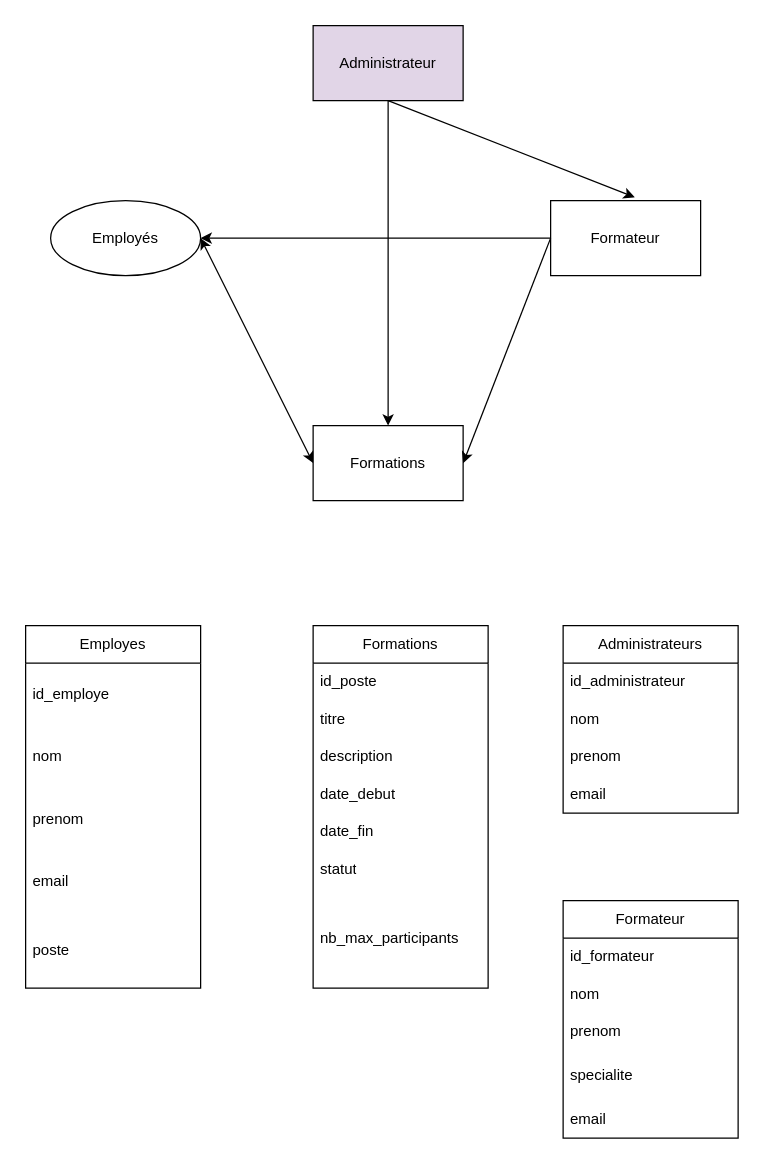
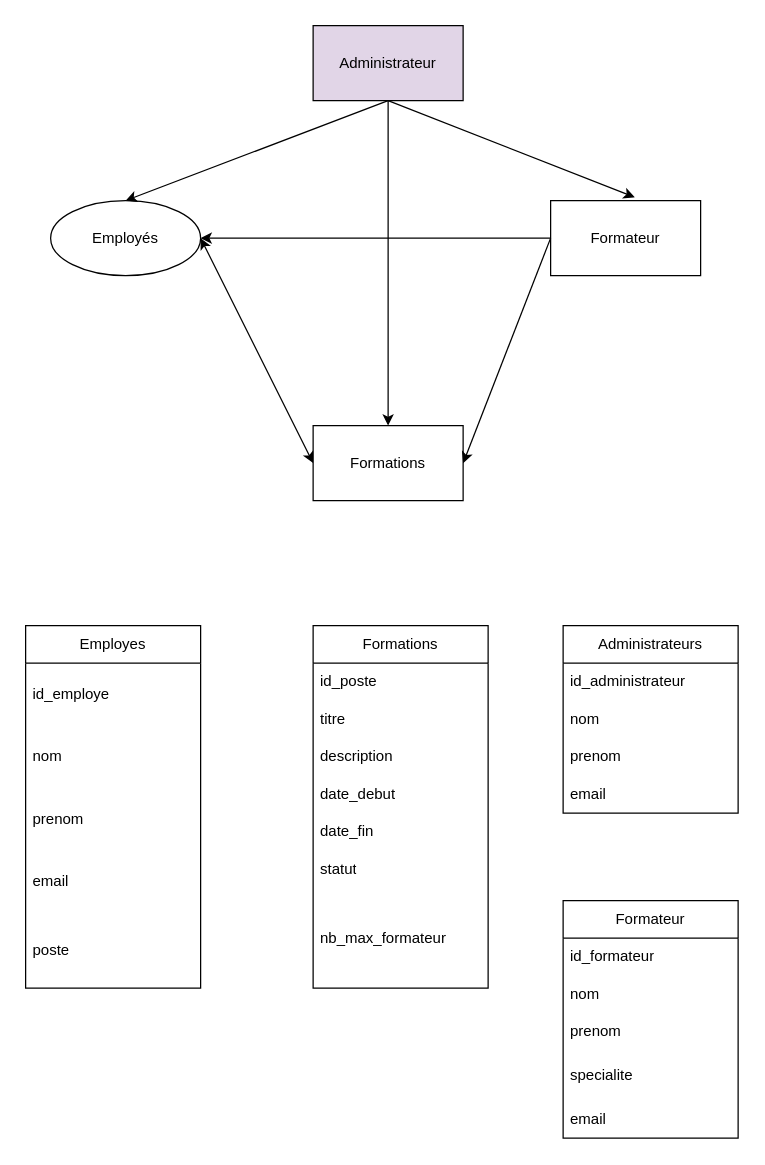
none -> (260, 150)
(397, 938) -> (388, 938)
